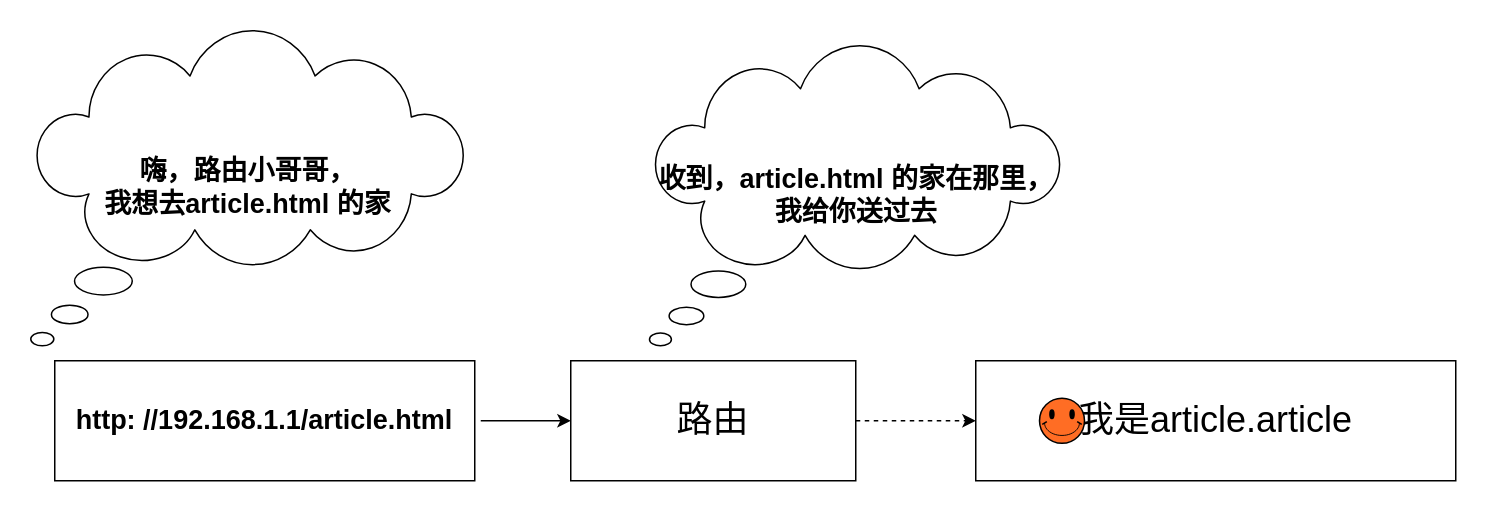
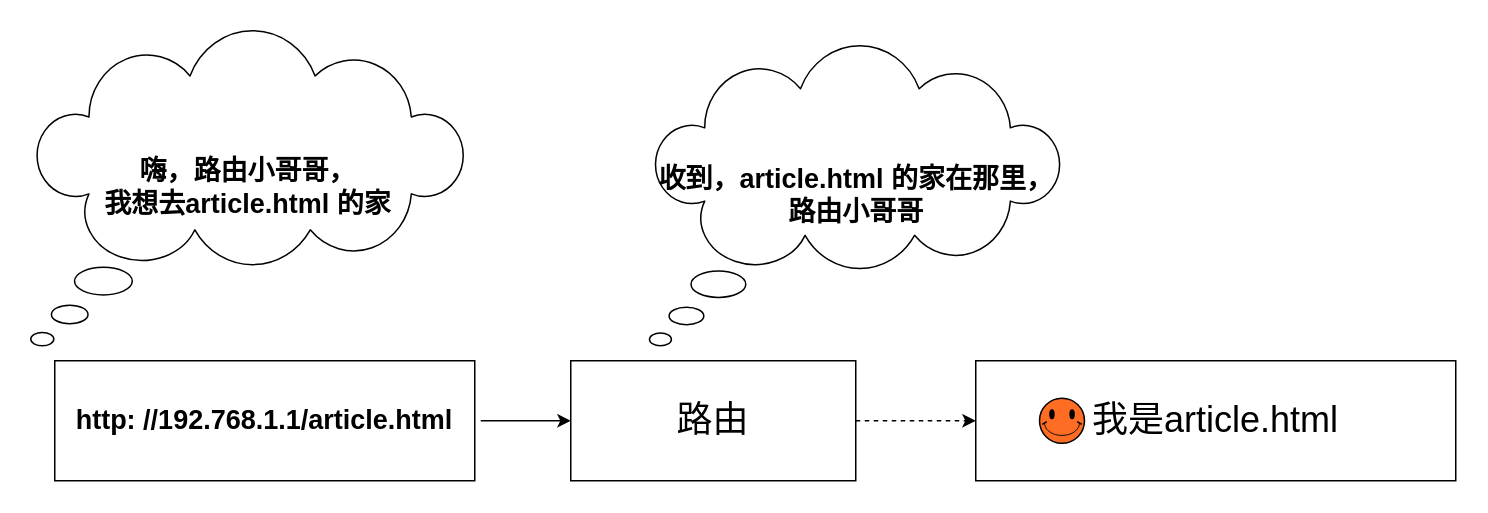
(857, 196) -> (857, 196)
(265, 421) -> (265, 421)
(1216, 421) -> (1216, 421)
